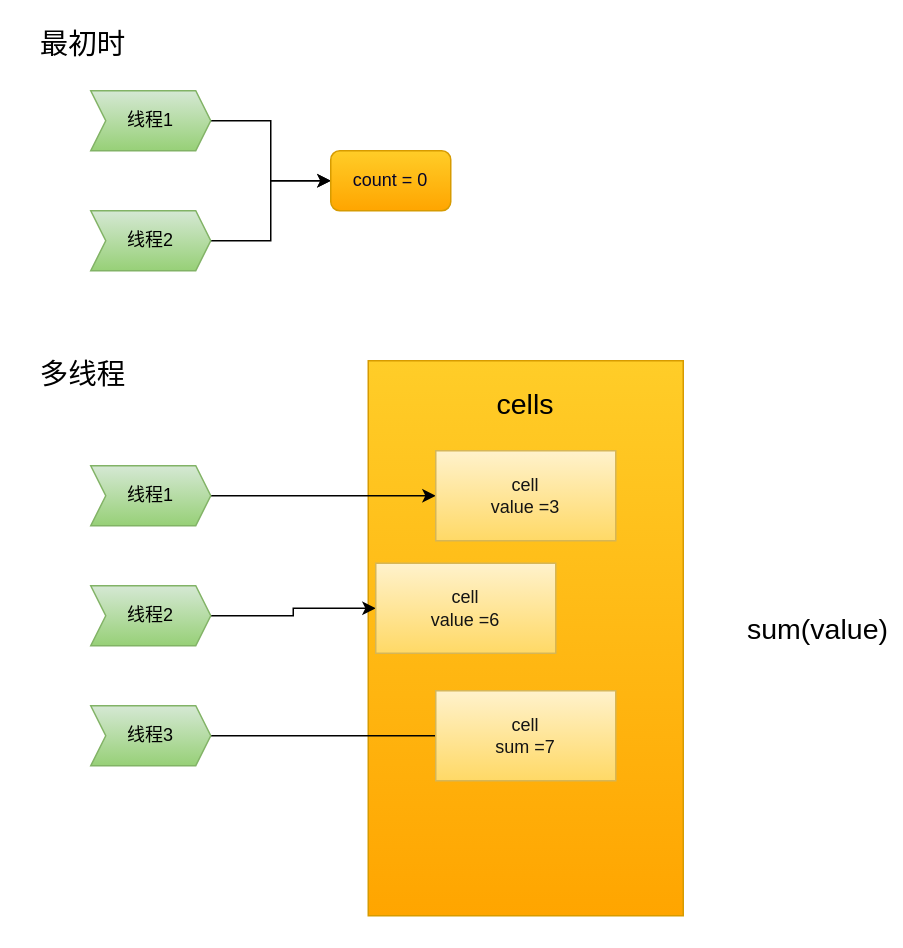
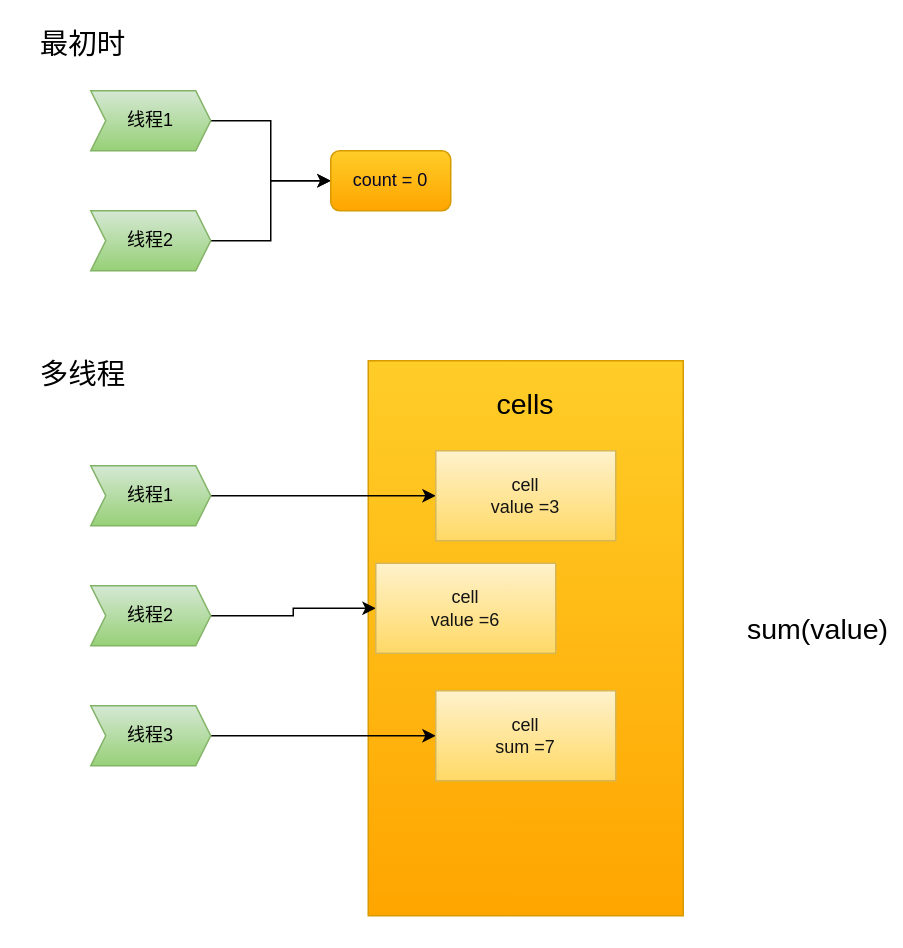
(428, 736) -> (424, 736)
